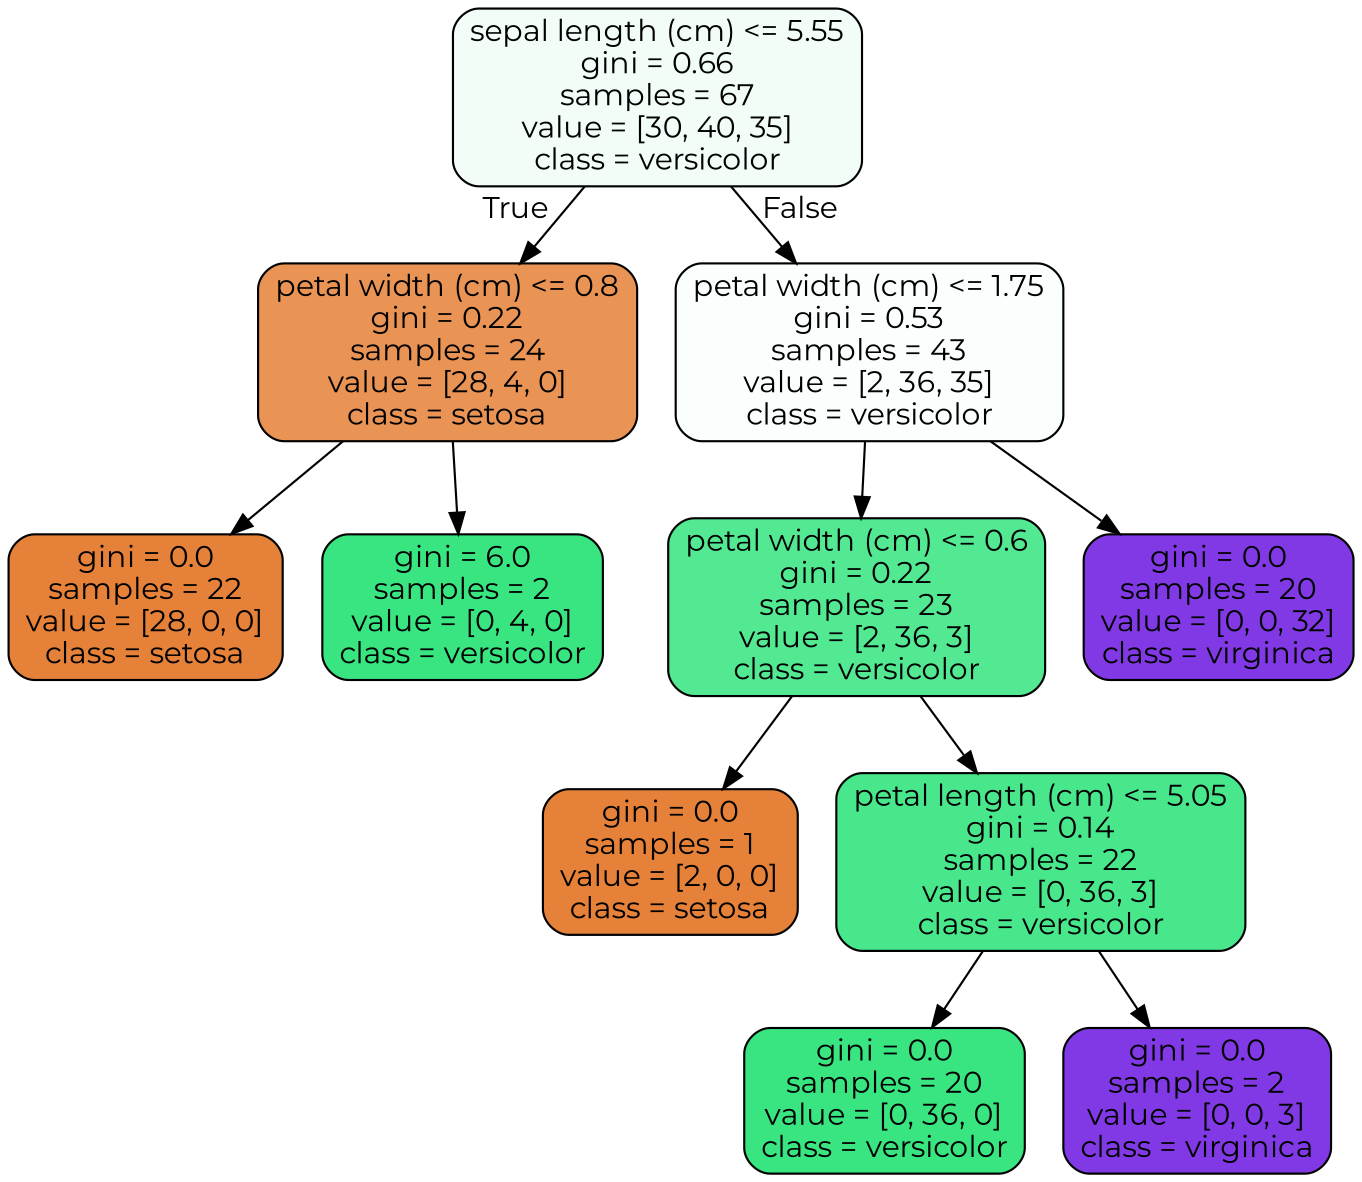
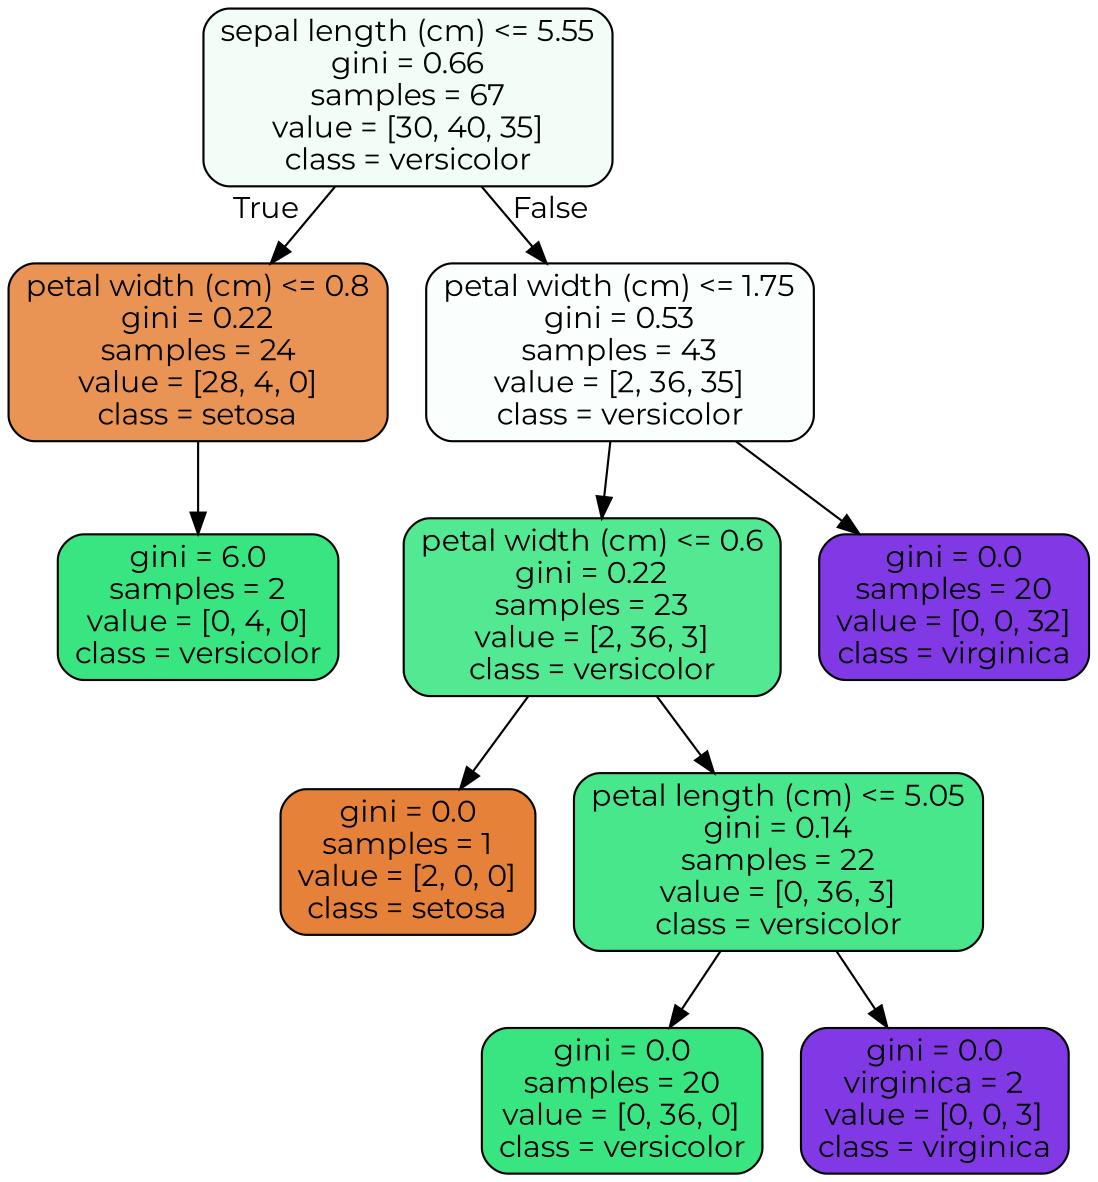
(146, 607) -> none
(1197, 1101) -> (935, 1101)
